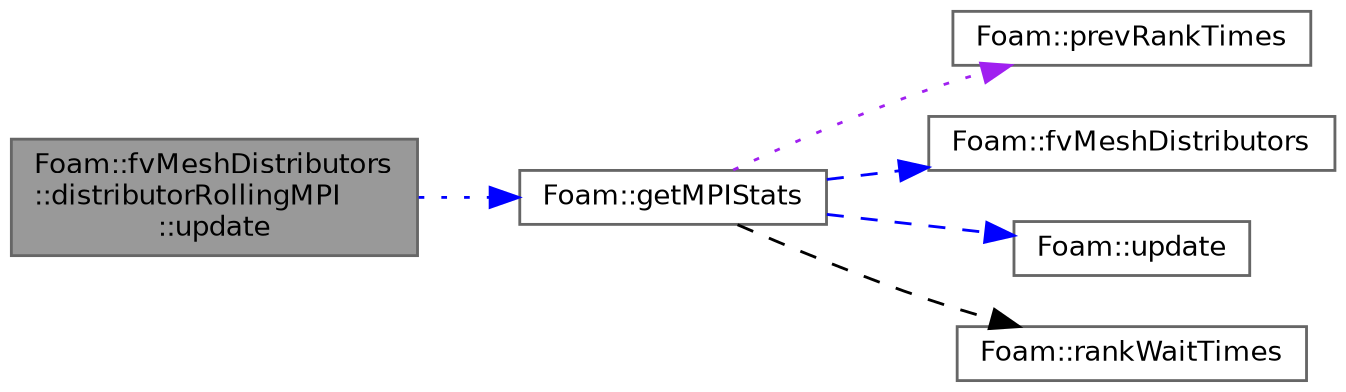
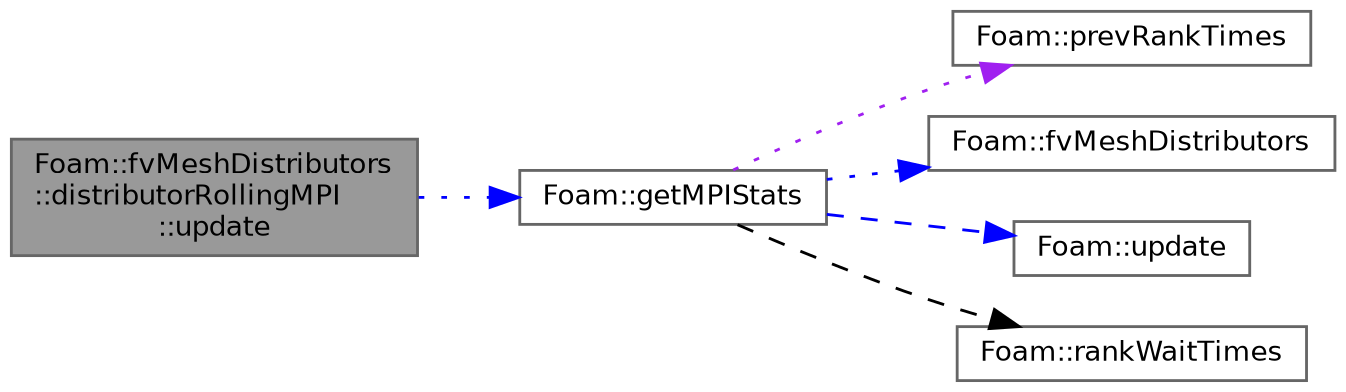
(863, 175) -> (863, 175)
